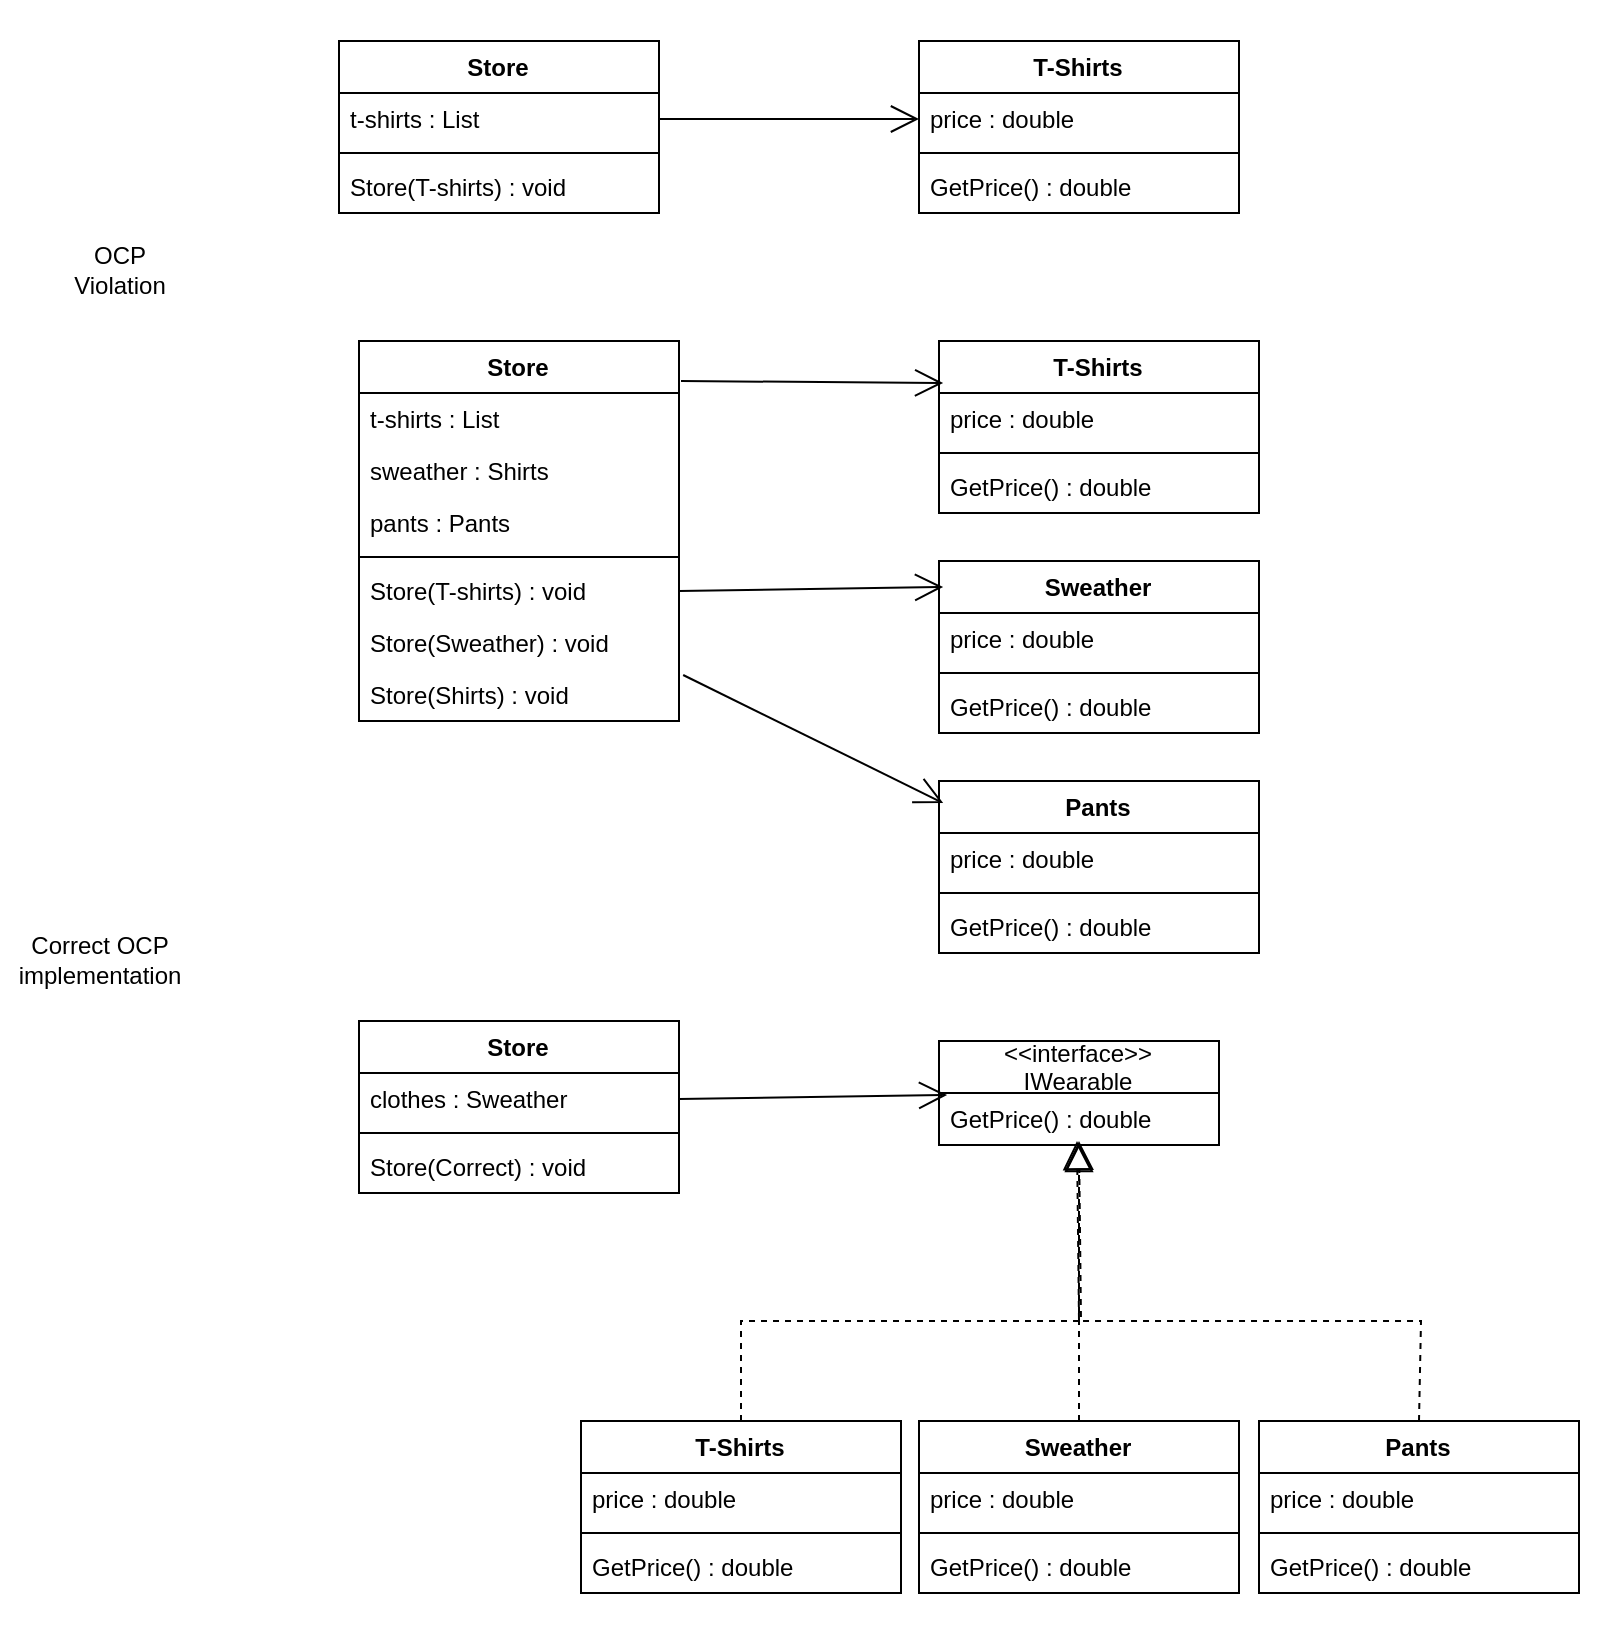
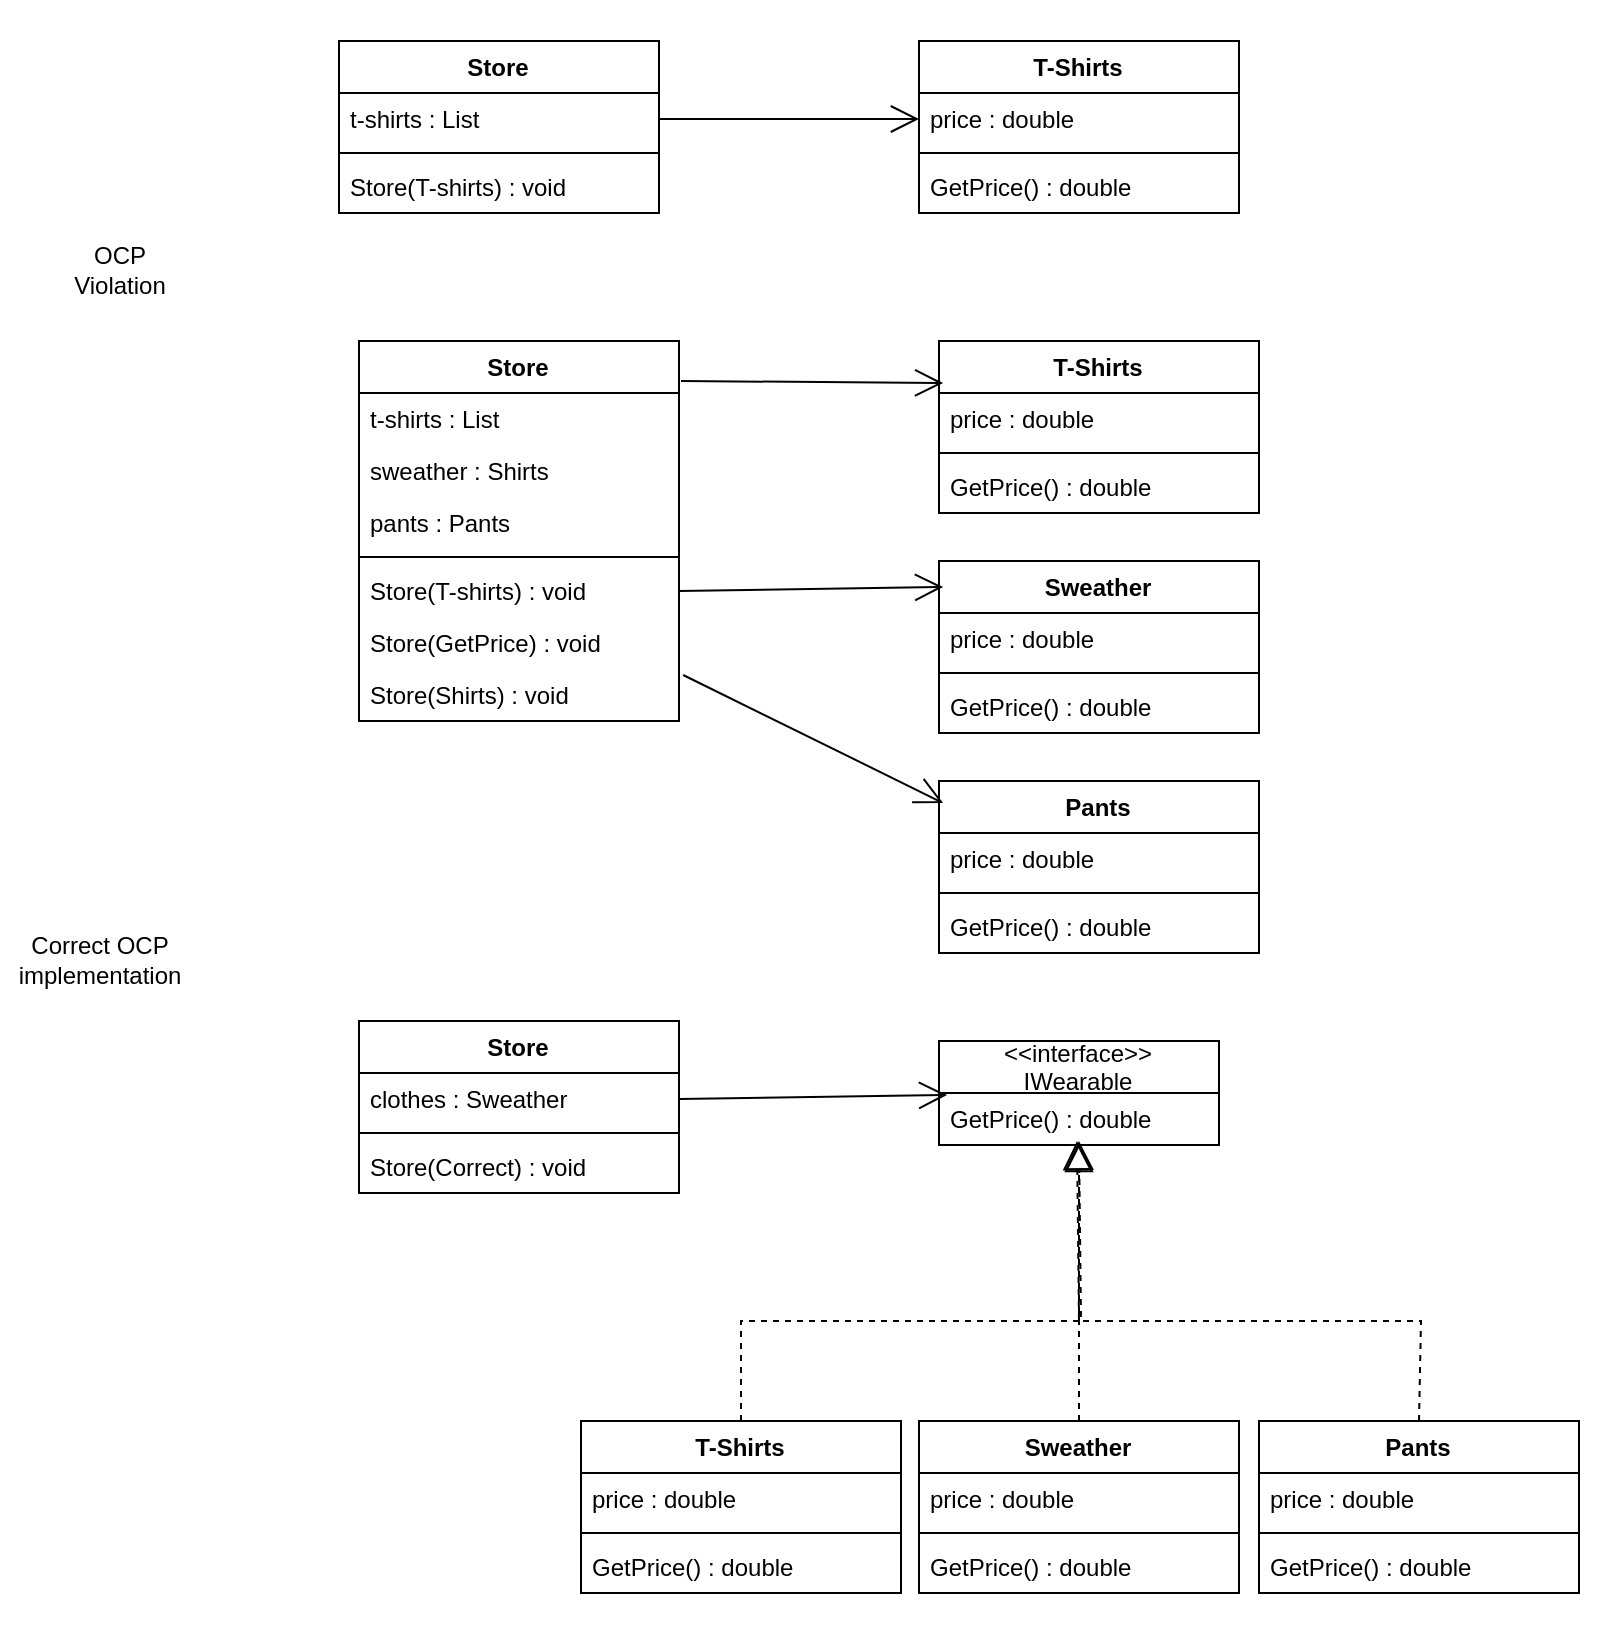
(505, 644) -> (502, 644)
